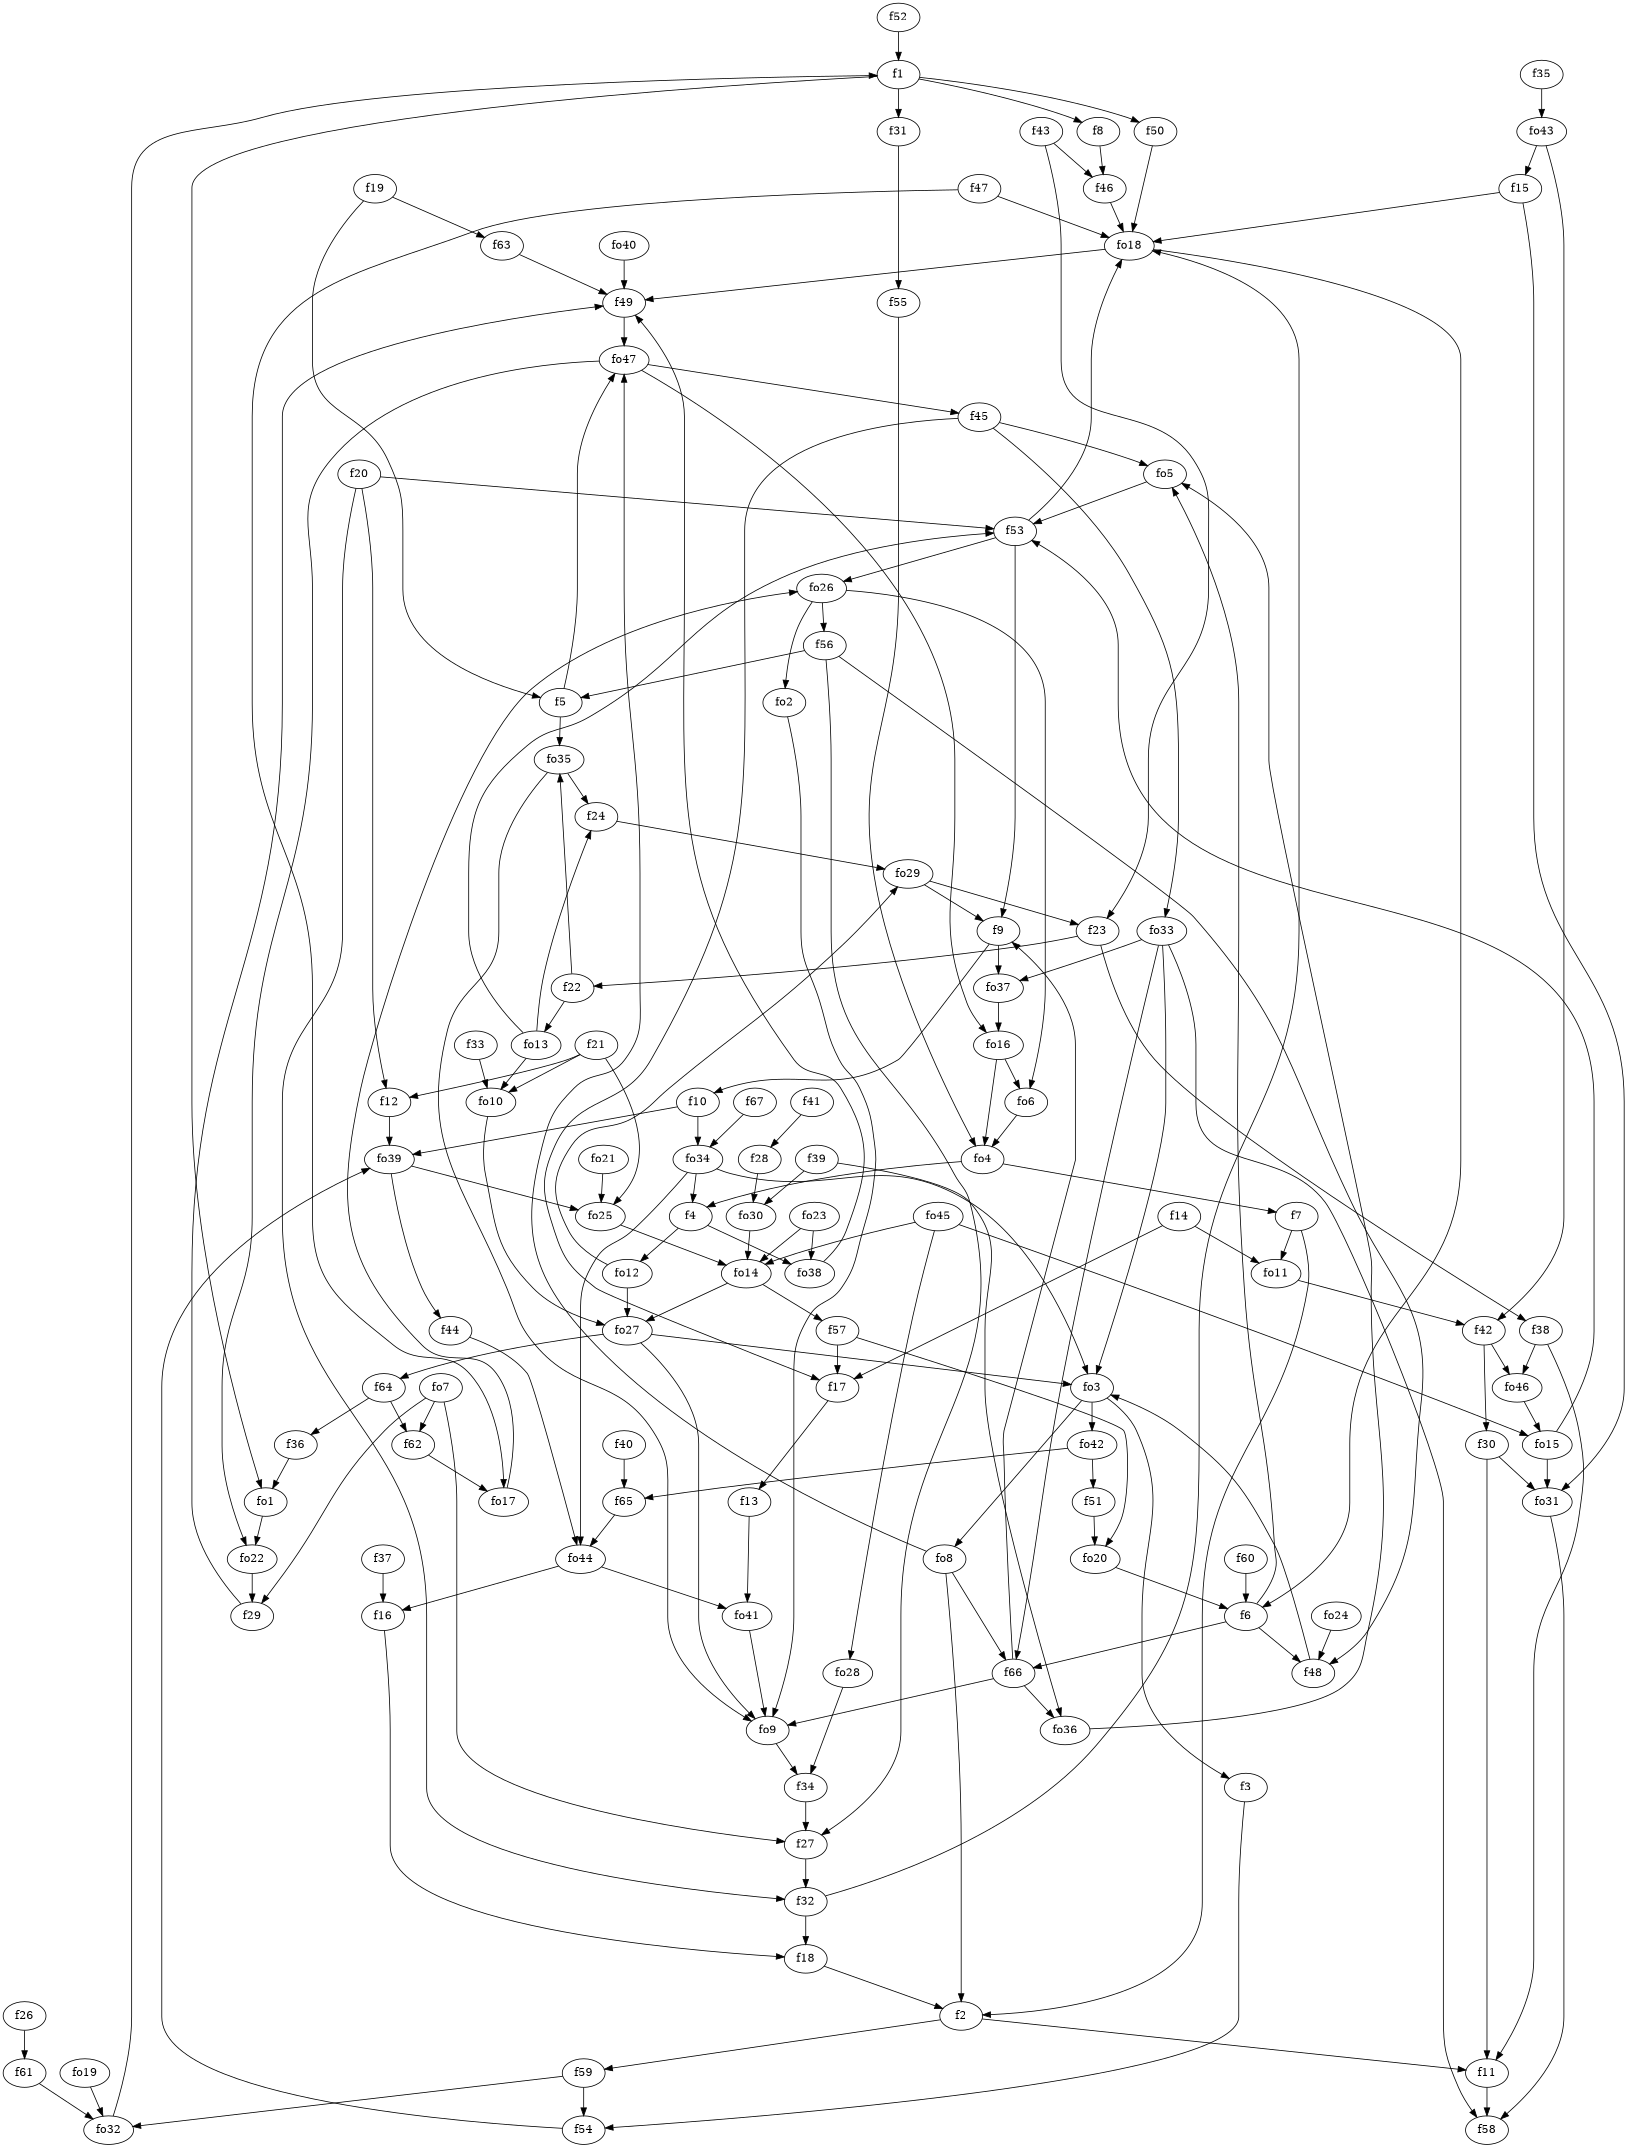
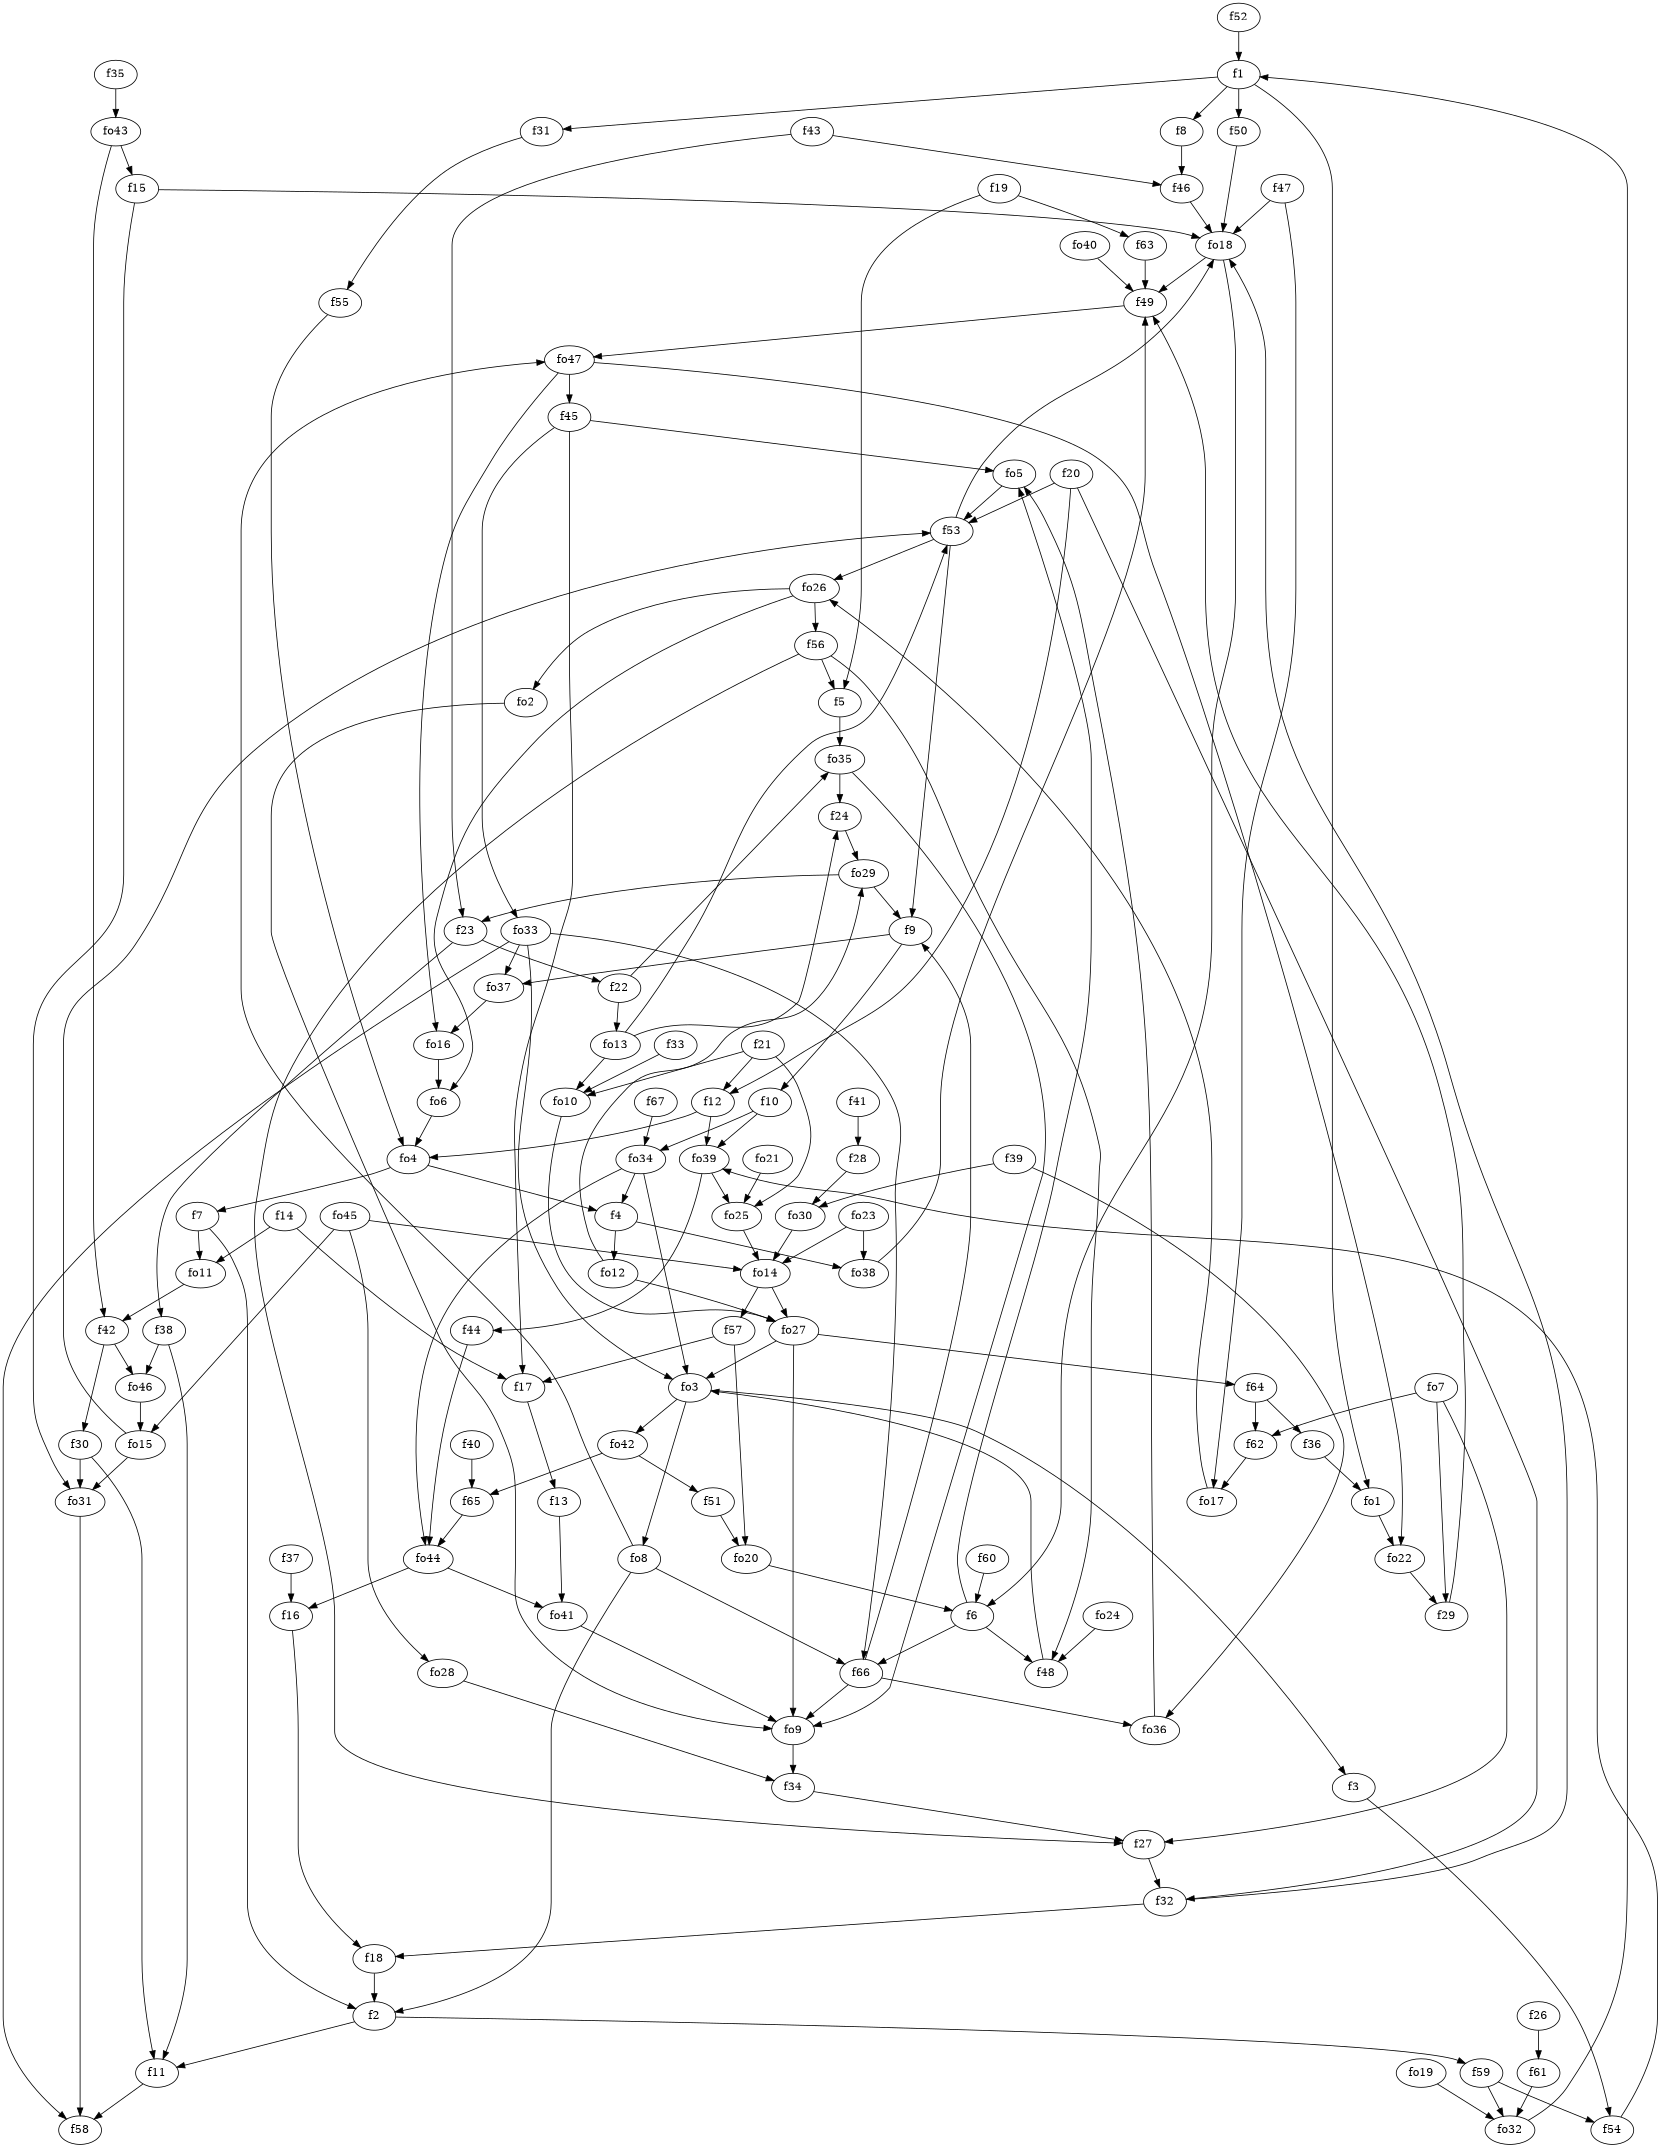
(577, 532) -> none
(991, 1098) -> (569, 1142)
